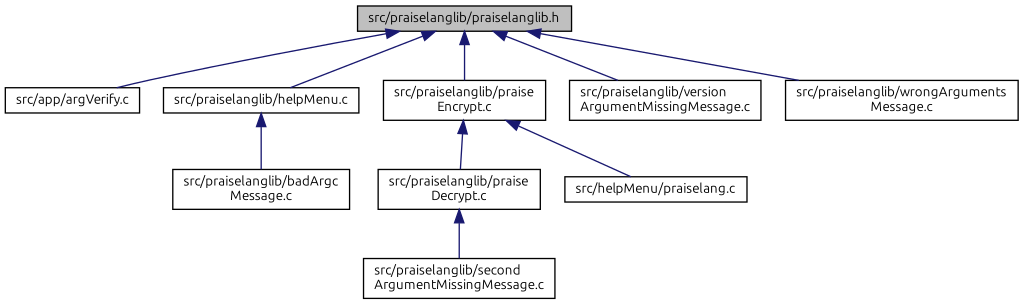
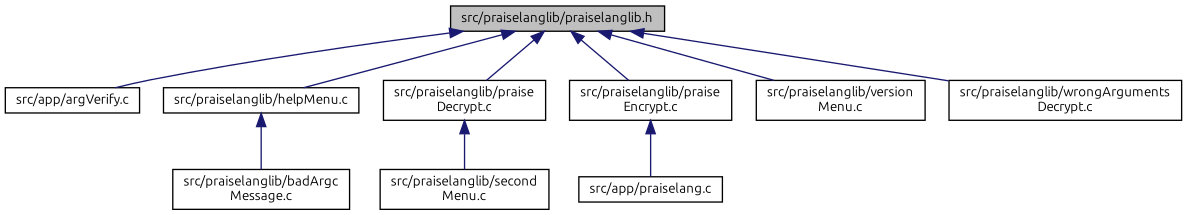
(665, 100) -> (841, 100)
(902, 100) -> (1065, 100)
(461, 152) -> (510, 60)
(656, 189) -> (651, 189)
(459, 278) -> (465, 189)
